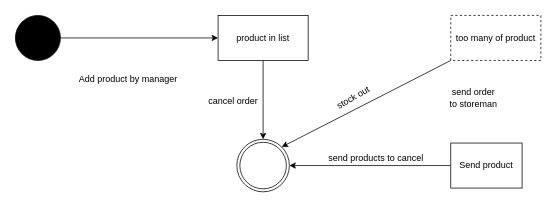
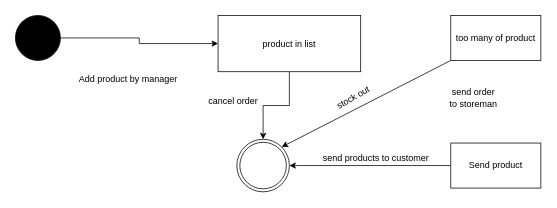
(263, 38) -> (289, 44)
(495, 38) -> (495, 38)
(376, 158) -> (376, 158)
(486, 165) -> (495, 165)
